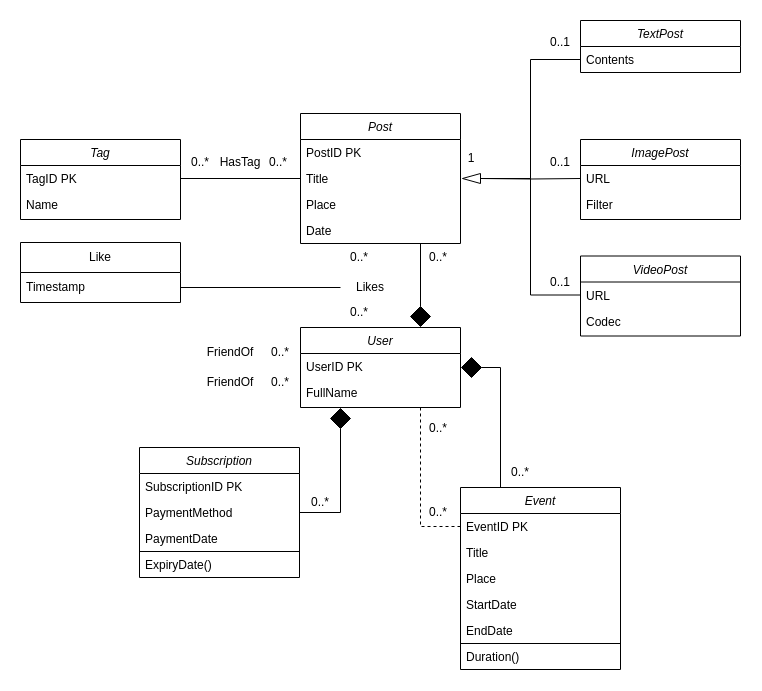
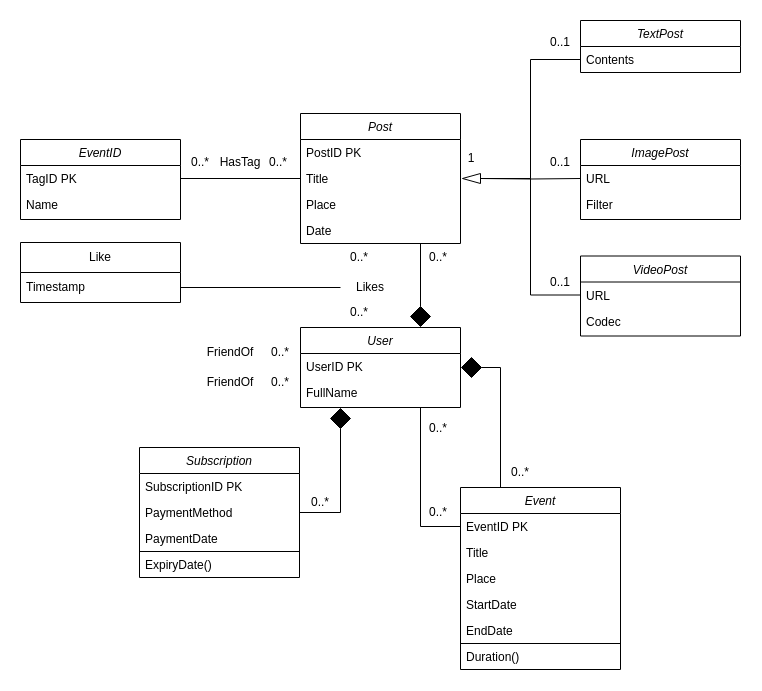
(100, 153) -> (100, 153)
(421, 487) -> (421, 487)
